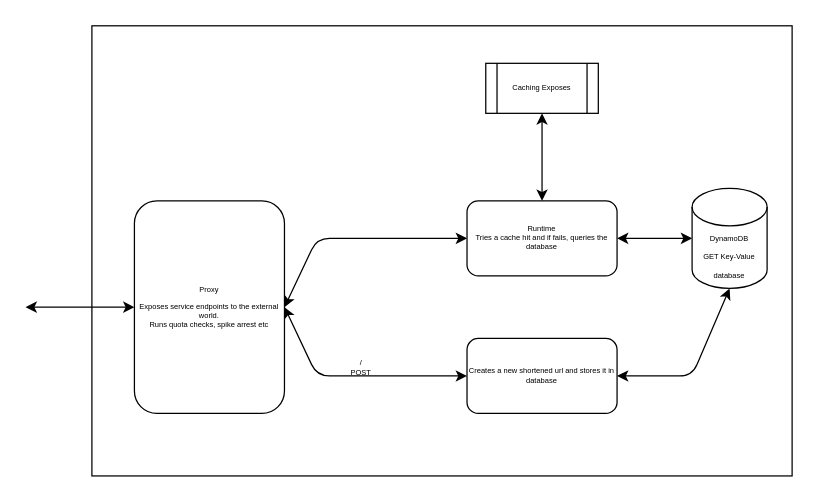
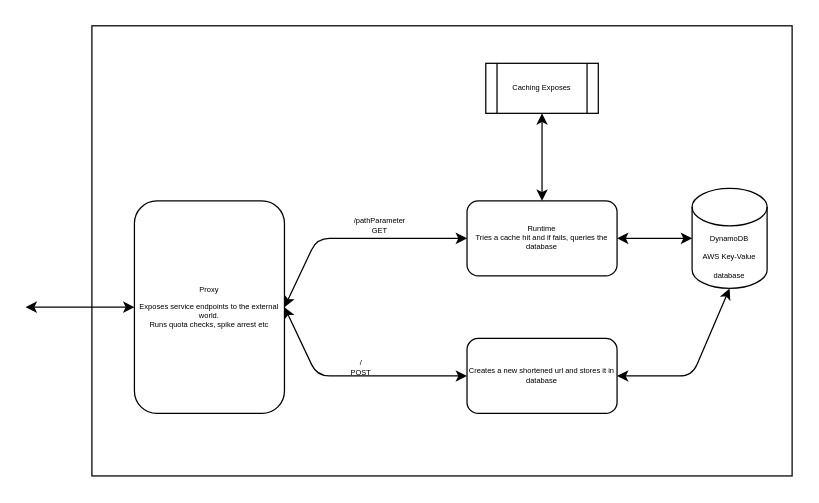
none -> (379, 226)
(729, 254) -> (729, 254)
